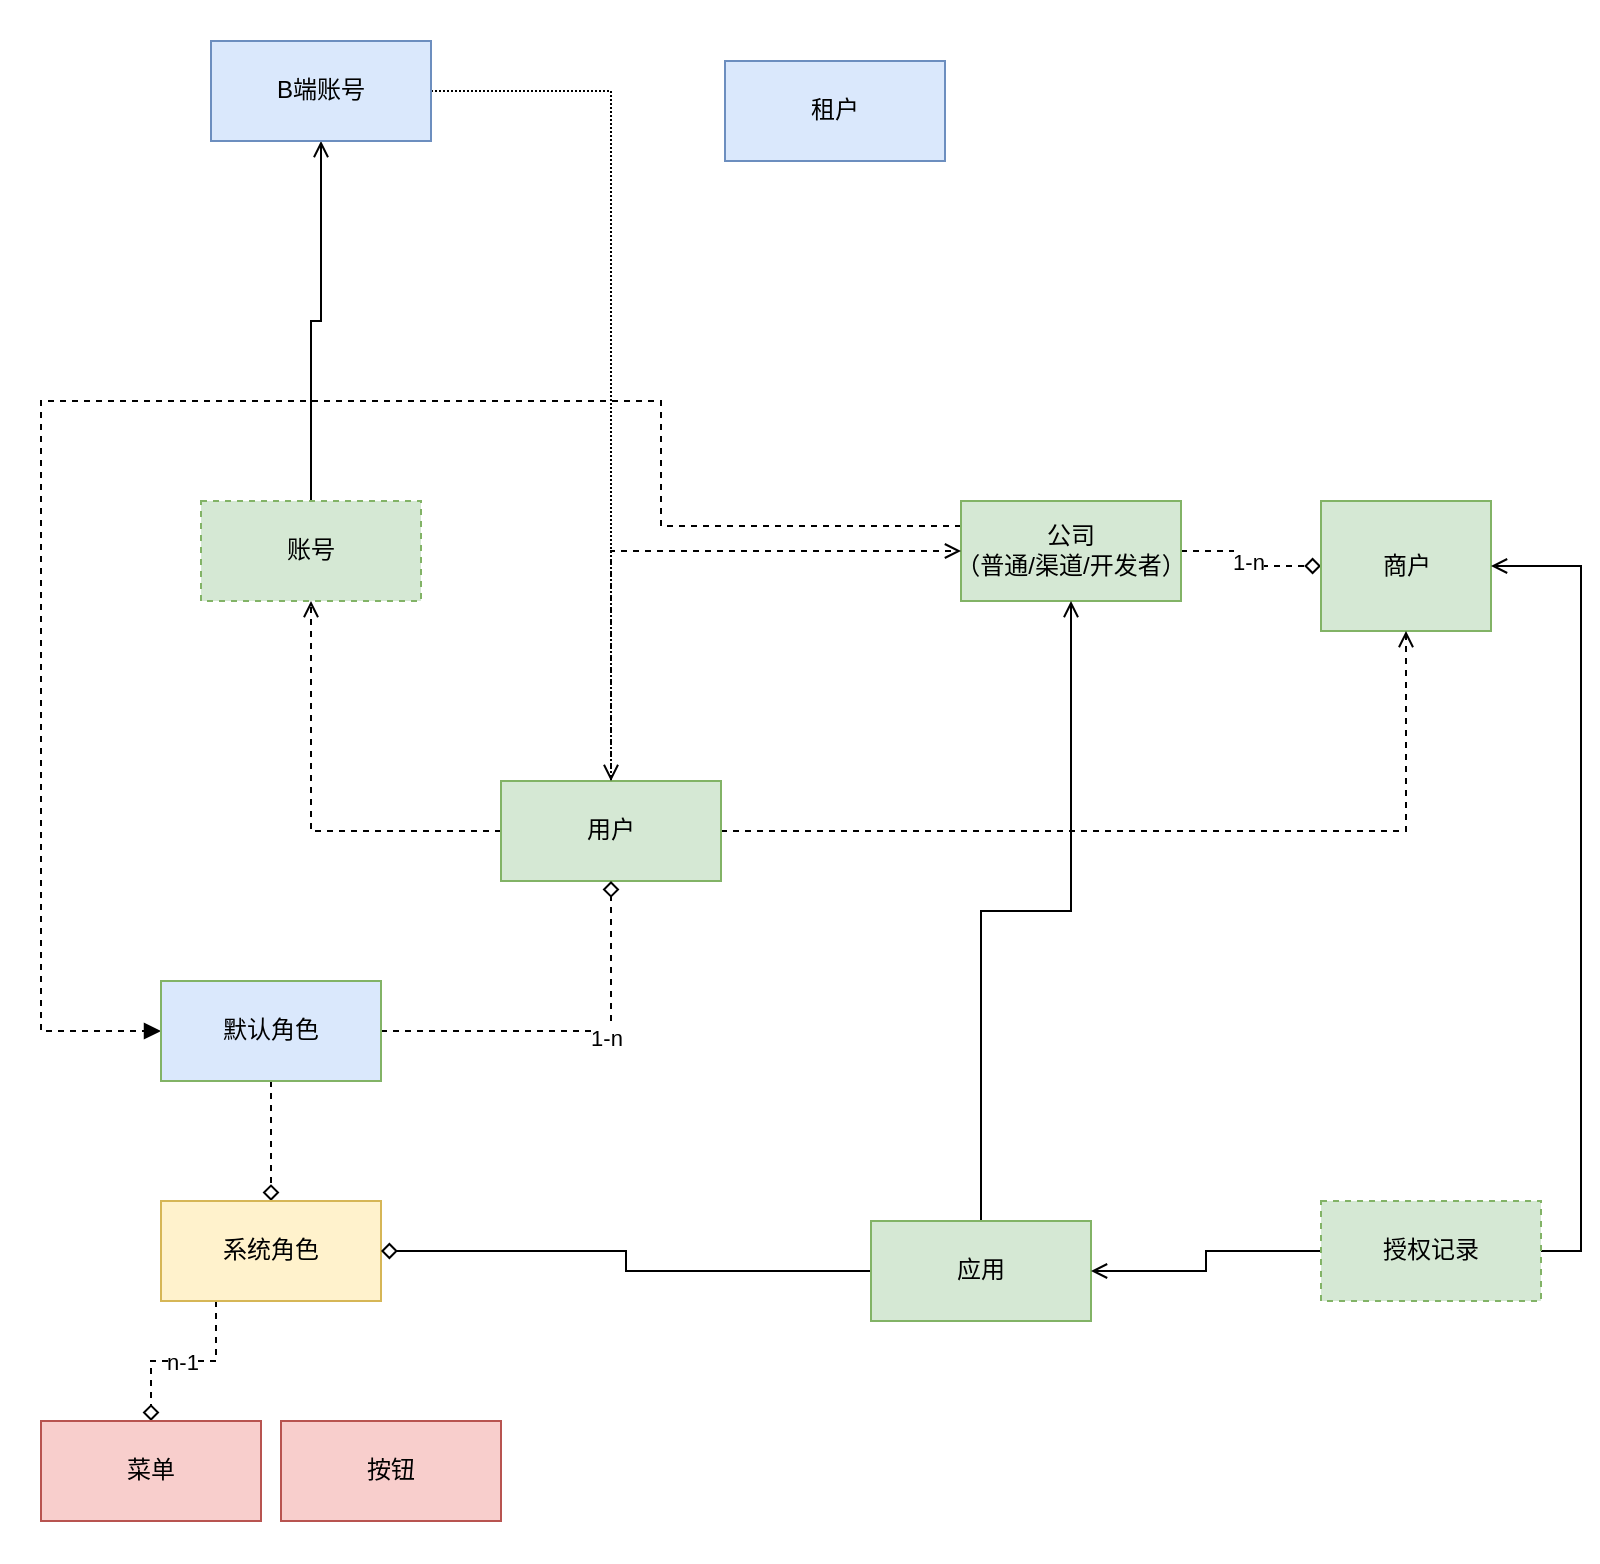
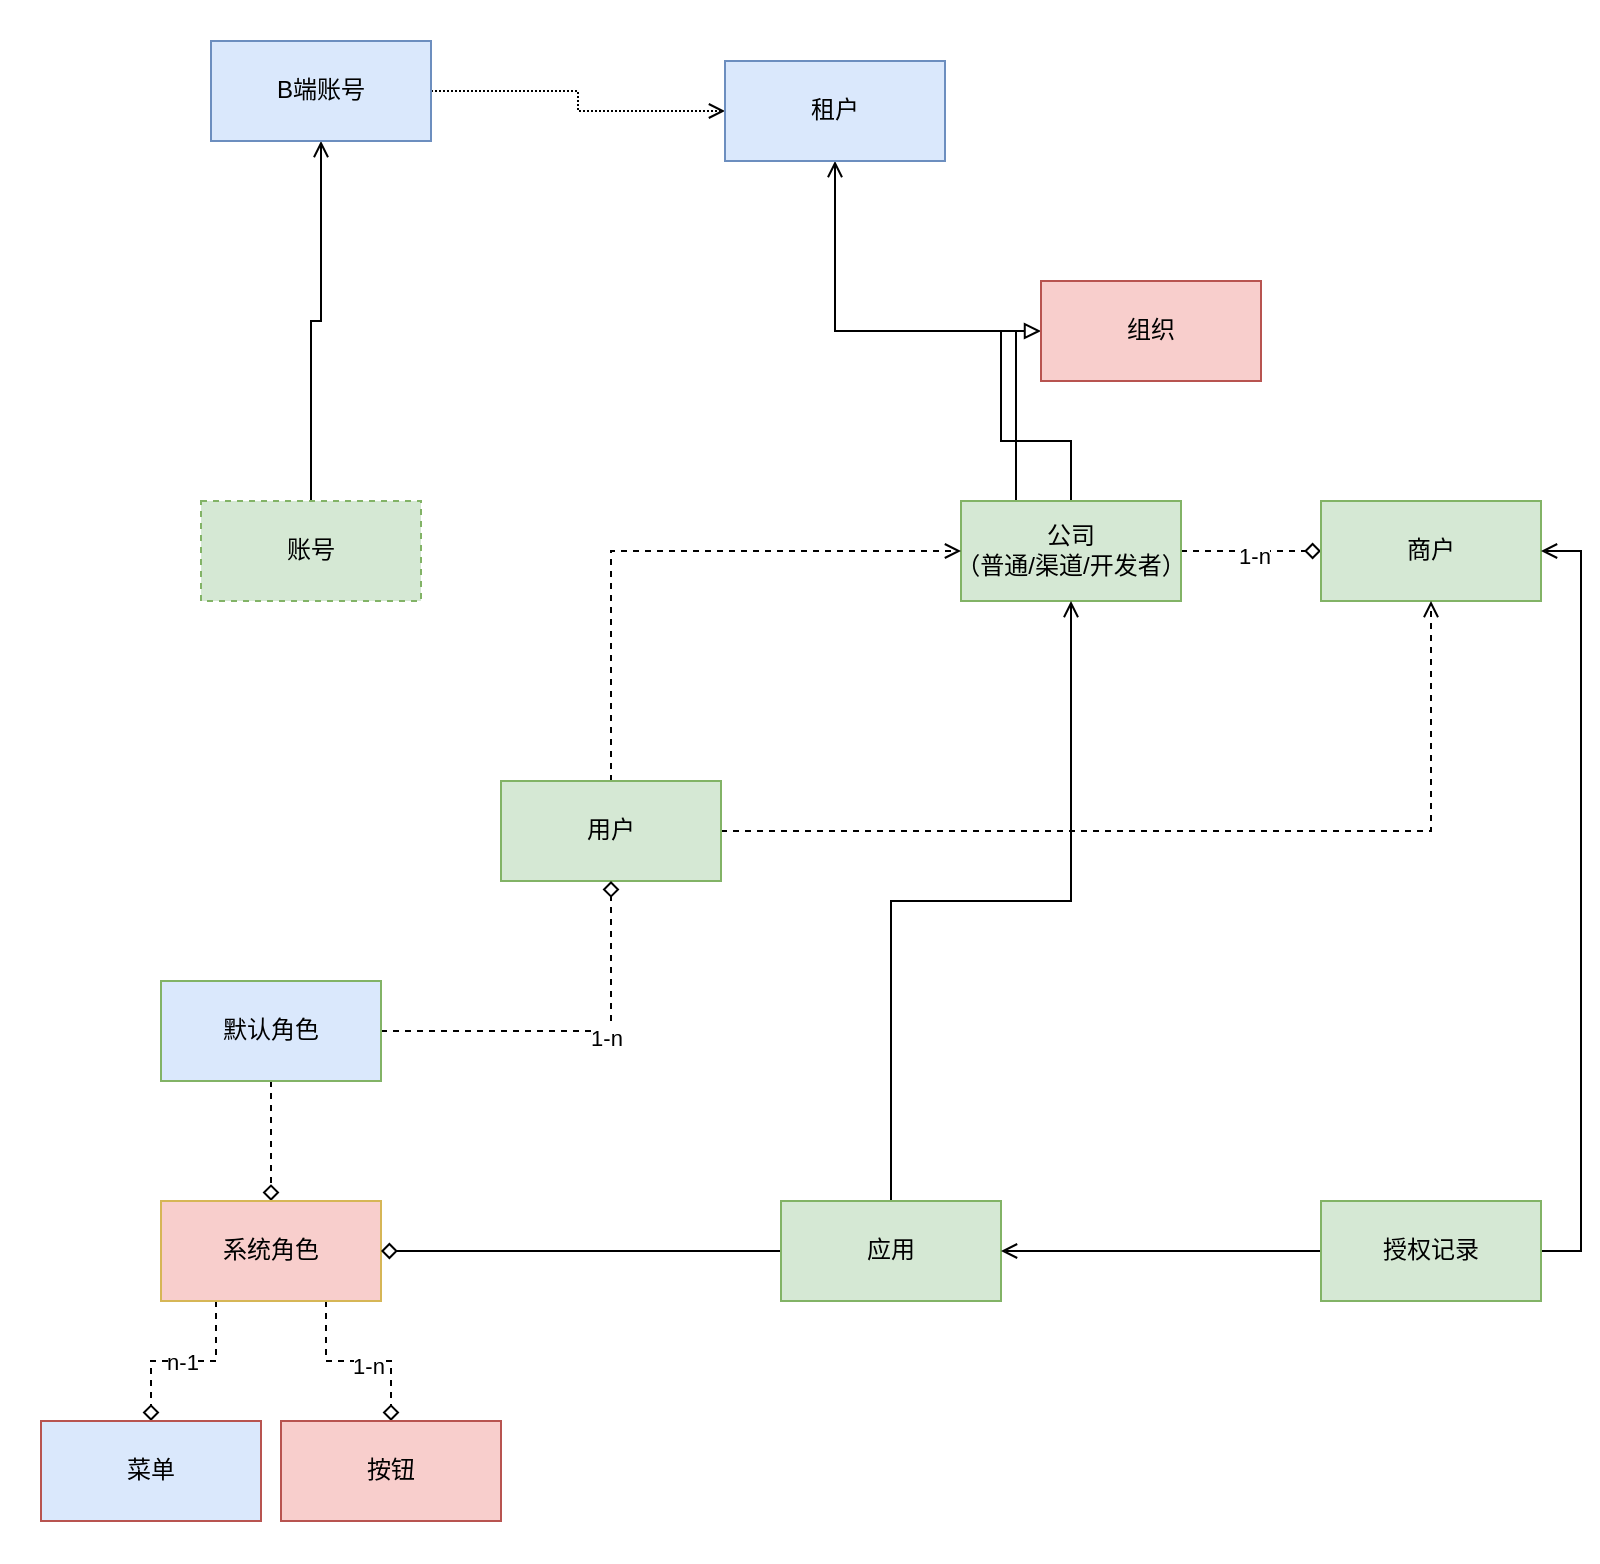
(611, 301) -> (637, 111)
none -> (835, 330)
none -> (1151, 331)
(197, 401) -> none
none -> (1012, 441)
(1406, 566) -> (1431, 551)
(311, 814) -> none
(271, 1251) -> (271, 1251)
(1431, 1251) -> (1431, 1251)
(981, 1271) -> (891, 1251)
none -> (326, 1348)
(151, 1471) -> (151, 1471)
